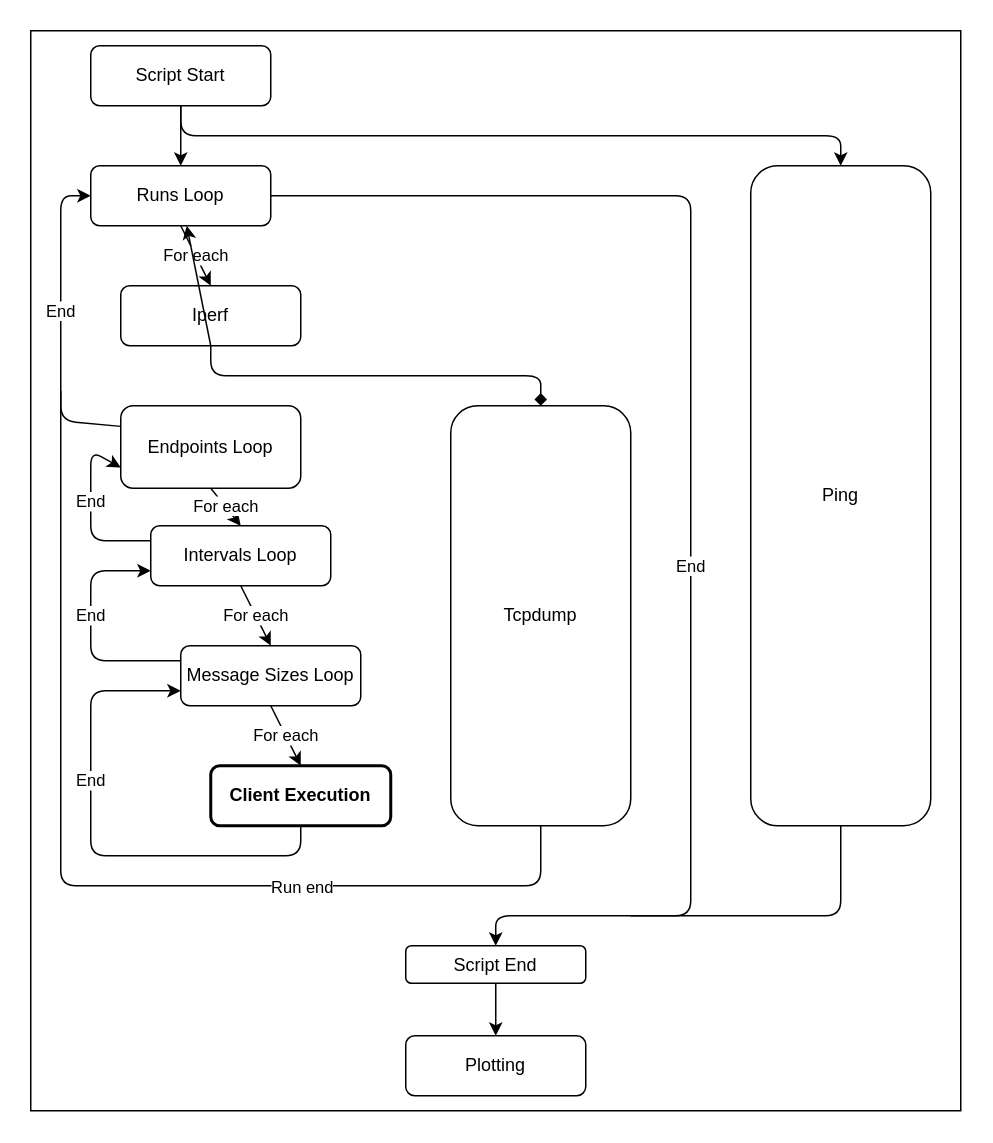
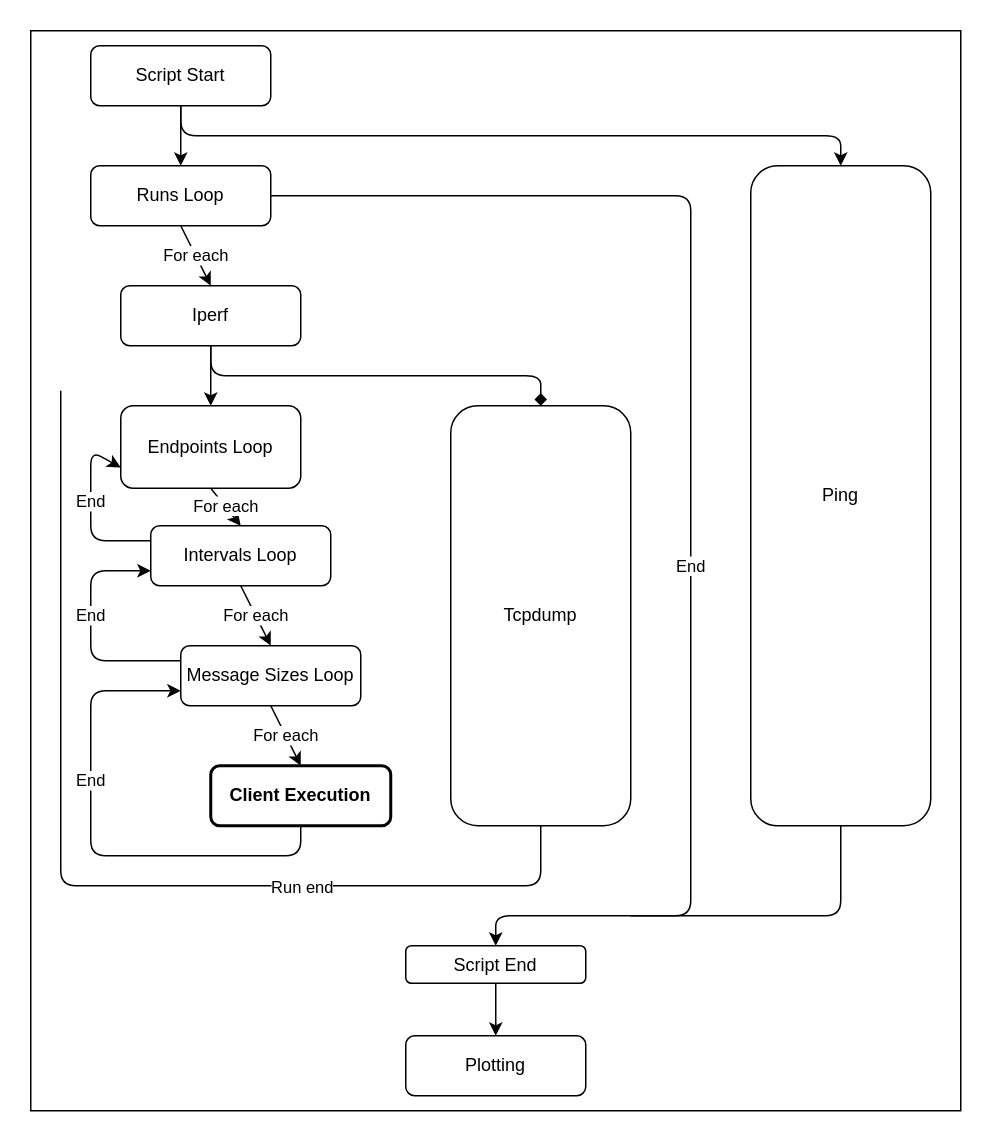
(61, 288) -> none
(201, 298) -> (211, 383)
